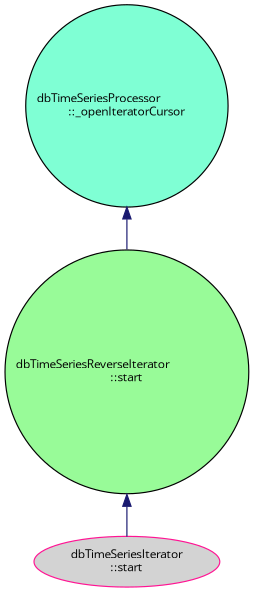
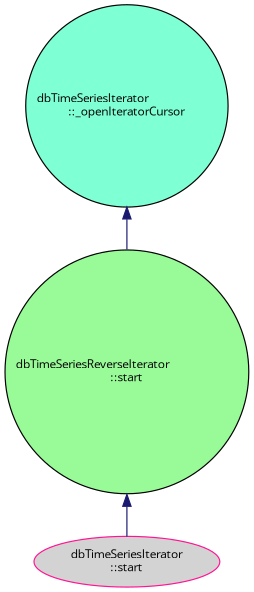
(127, 106) -> (127, 106)
